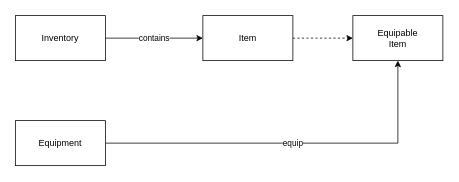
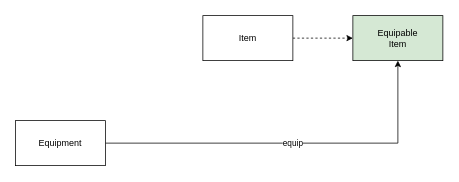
(60, 38) -> none
(153, 38) -> none
(398, 38) -> (398, 38)
